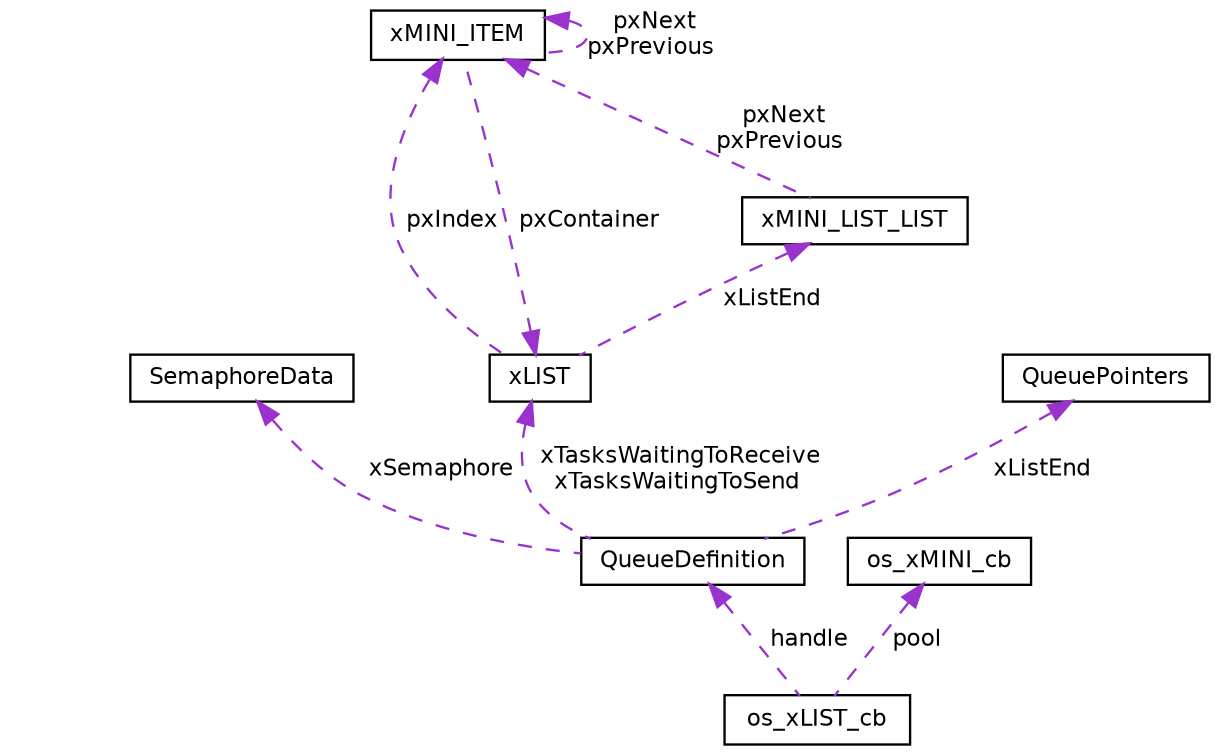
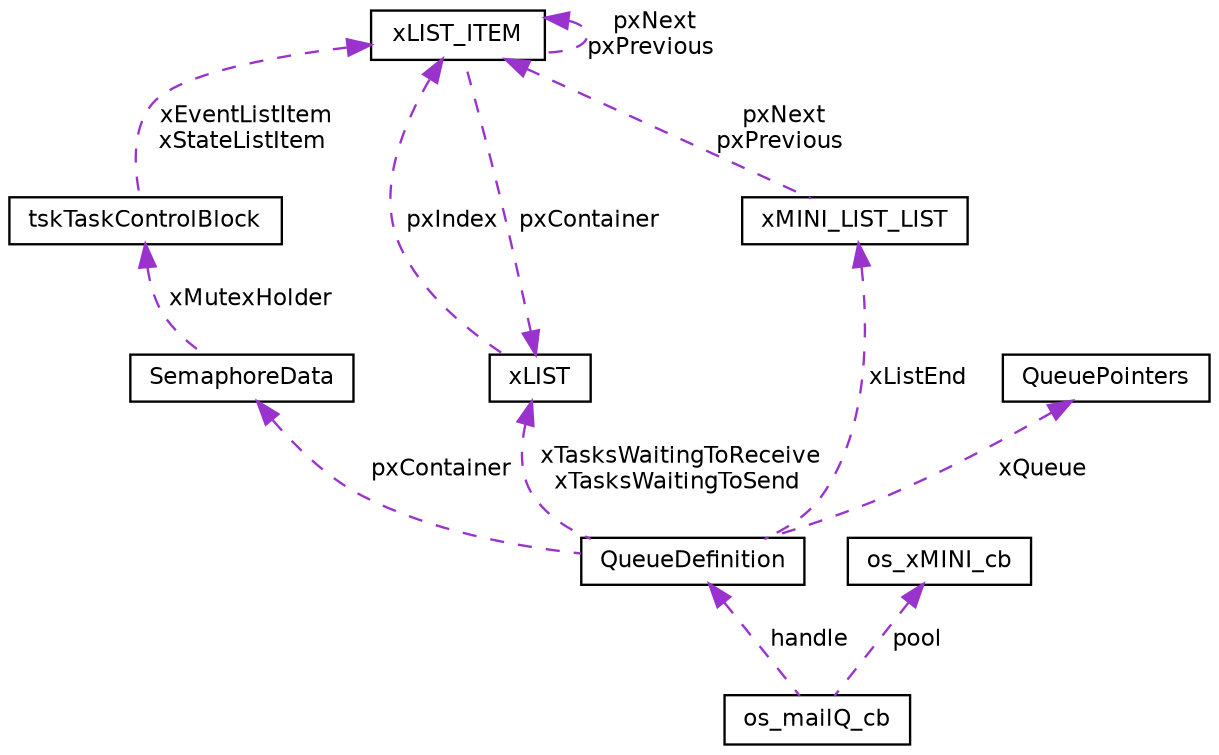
(458, 35) -> (458, 35)
none -> (146, 221)
(683, 303) -> (854, 421)
(438, 470) -> (438, 470)
(1039, 470) -> (1039, 470)
(817, 720) -> (817, 720)
